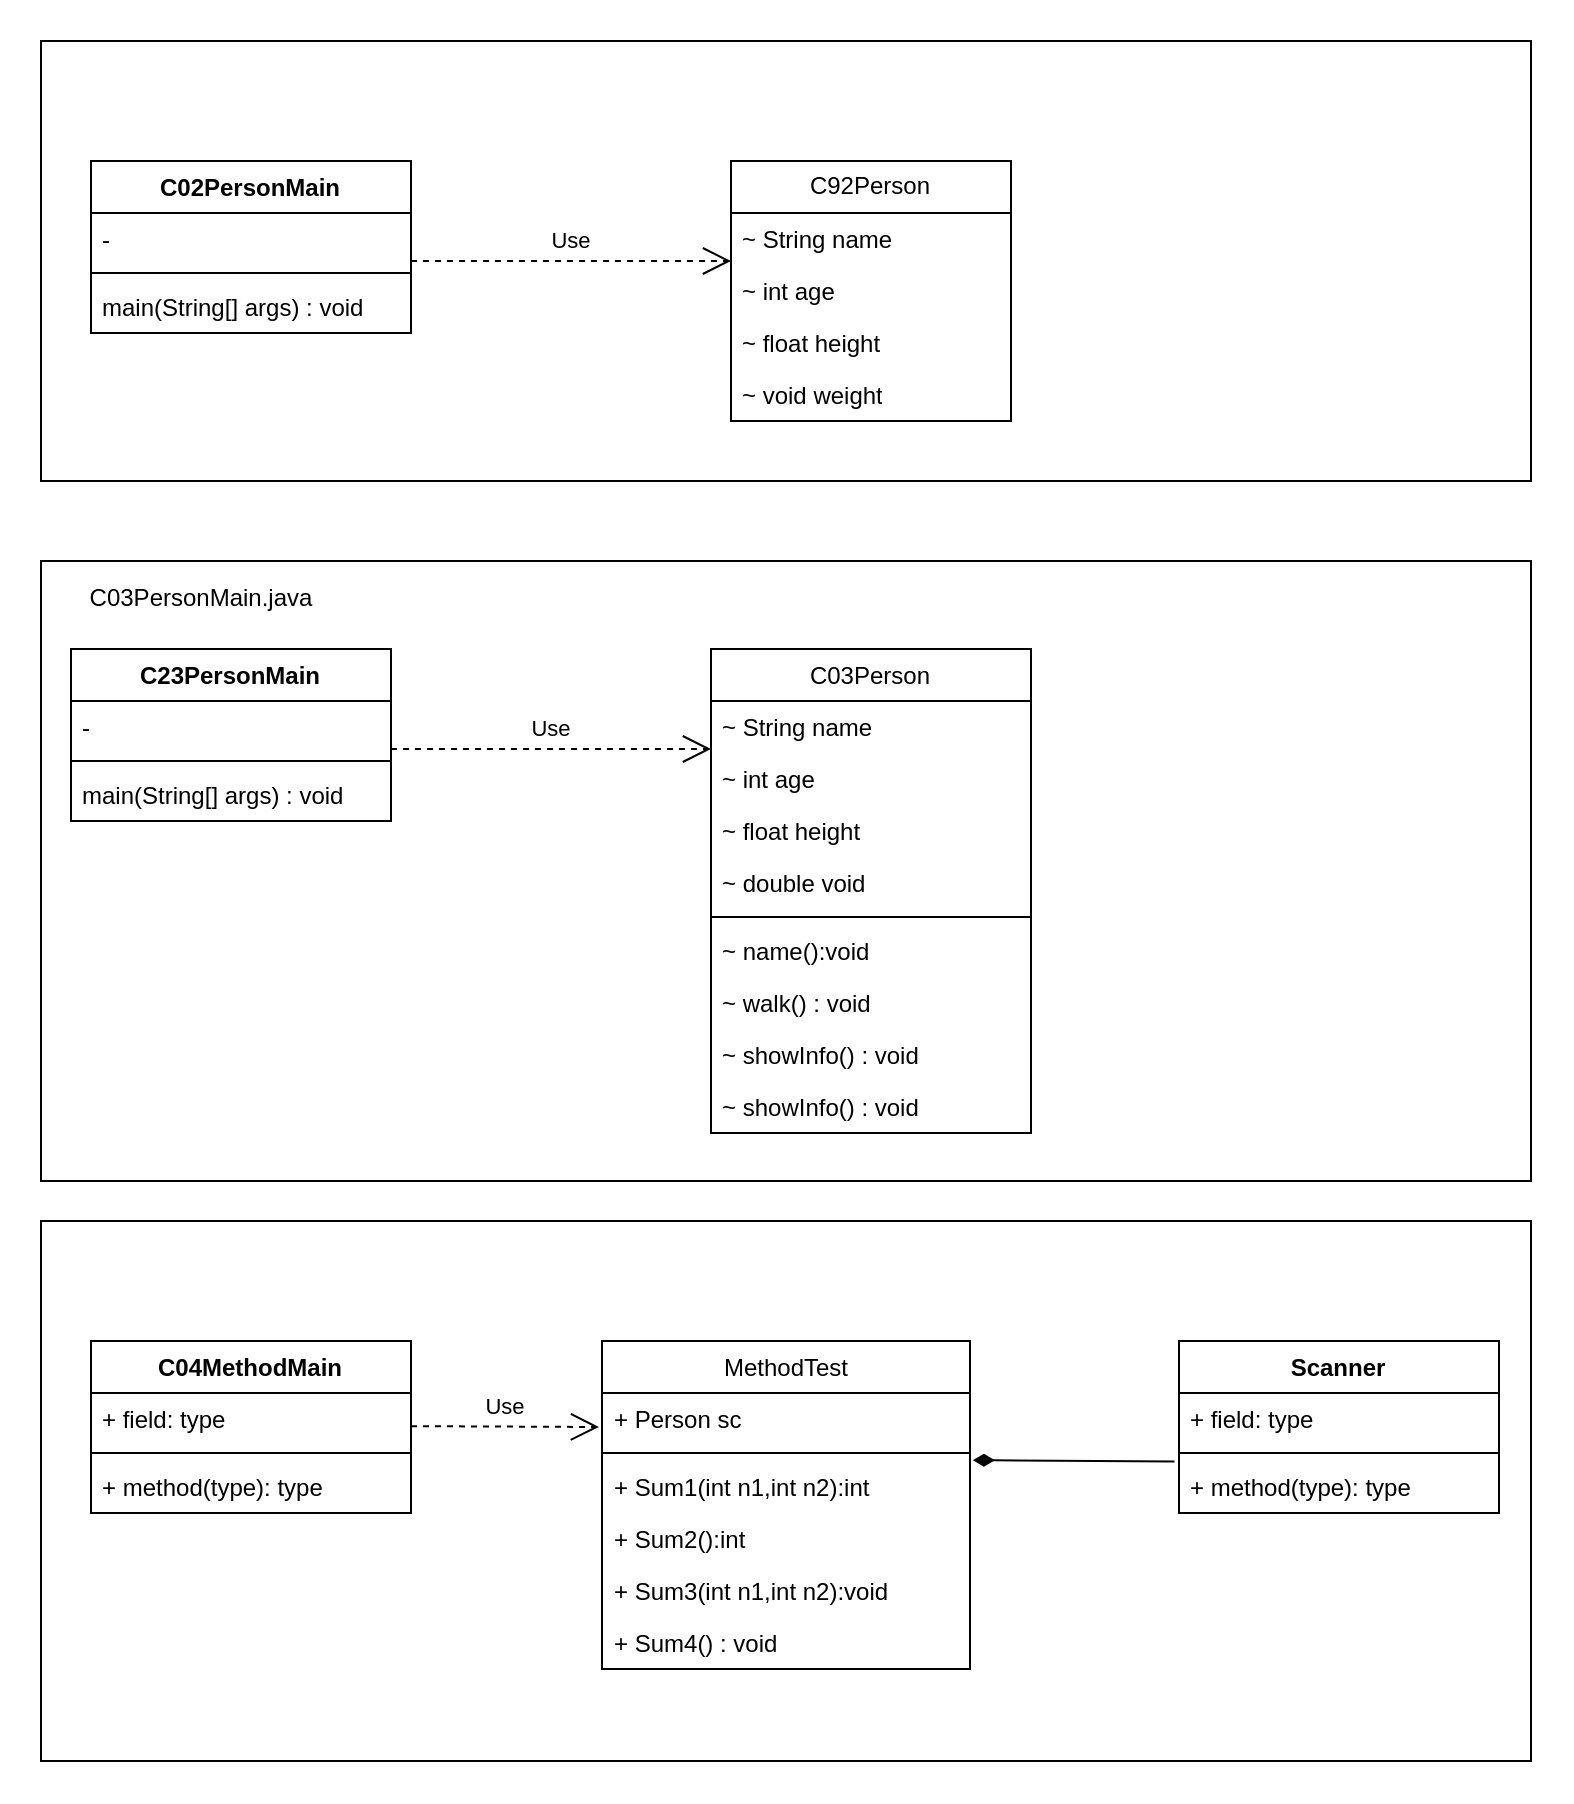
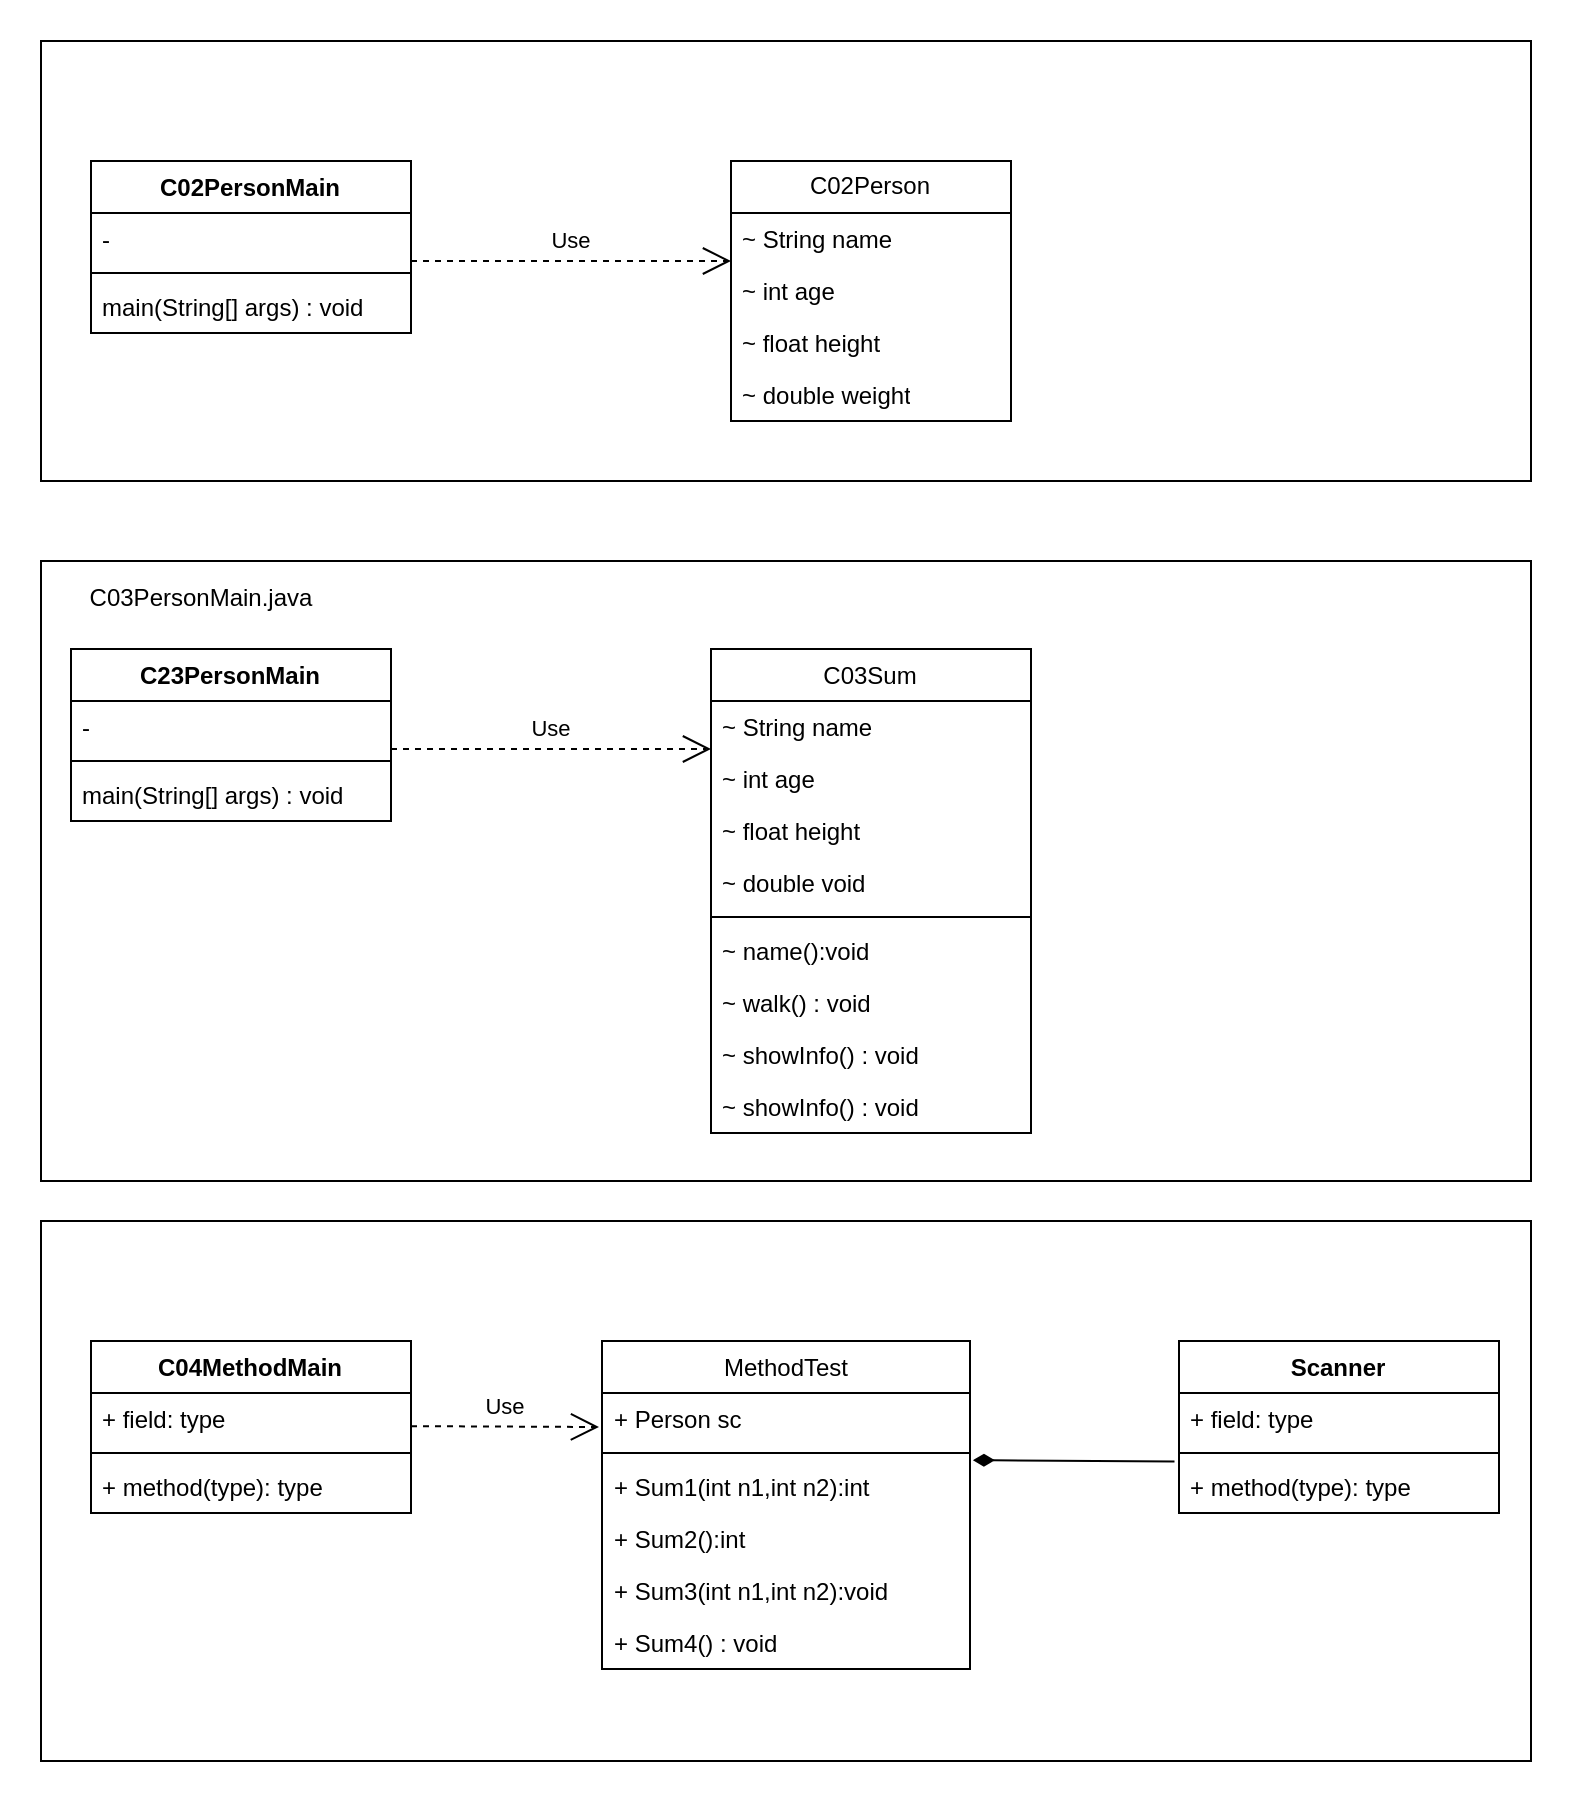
(871, 187) -> (871, 187)
(818, 397) -> (831, 397)
(871, 677) -> (871, 677)
